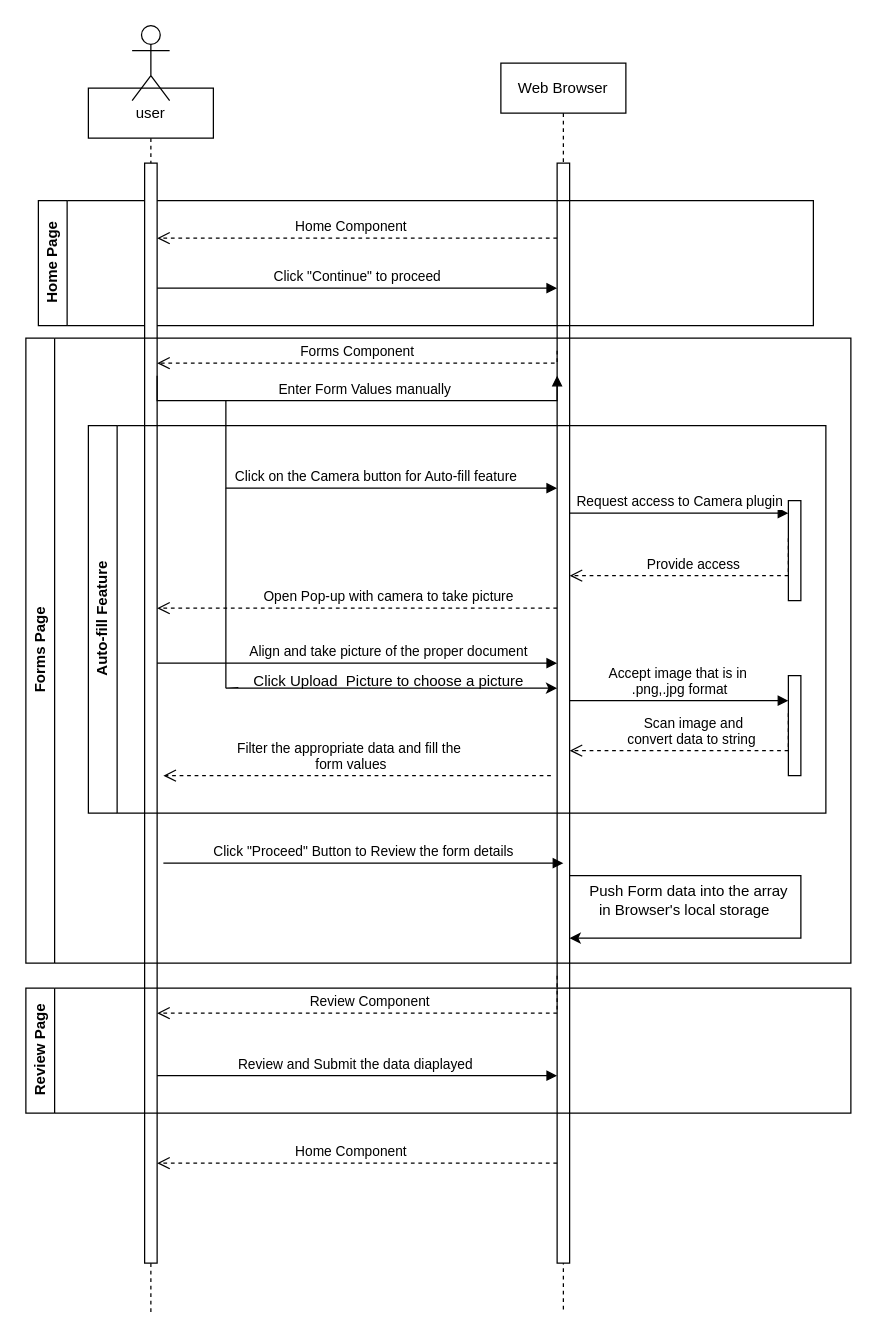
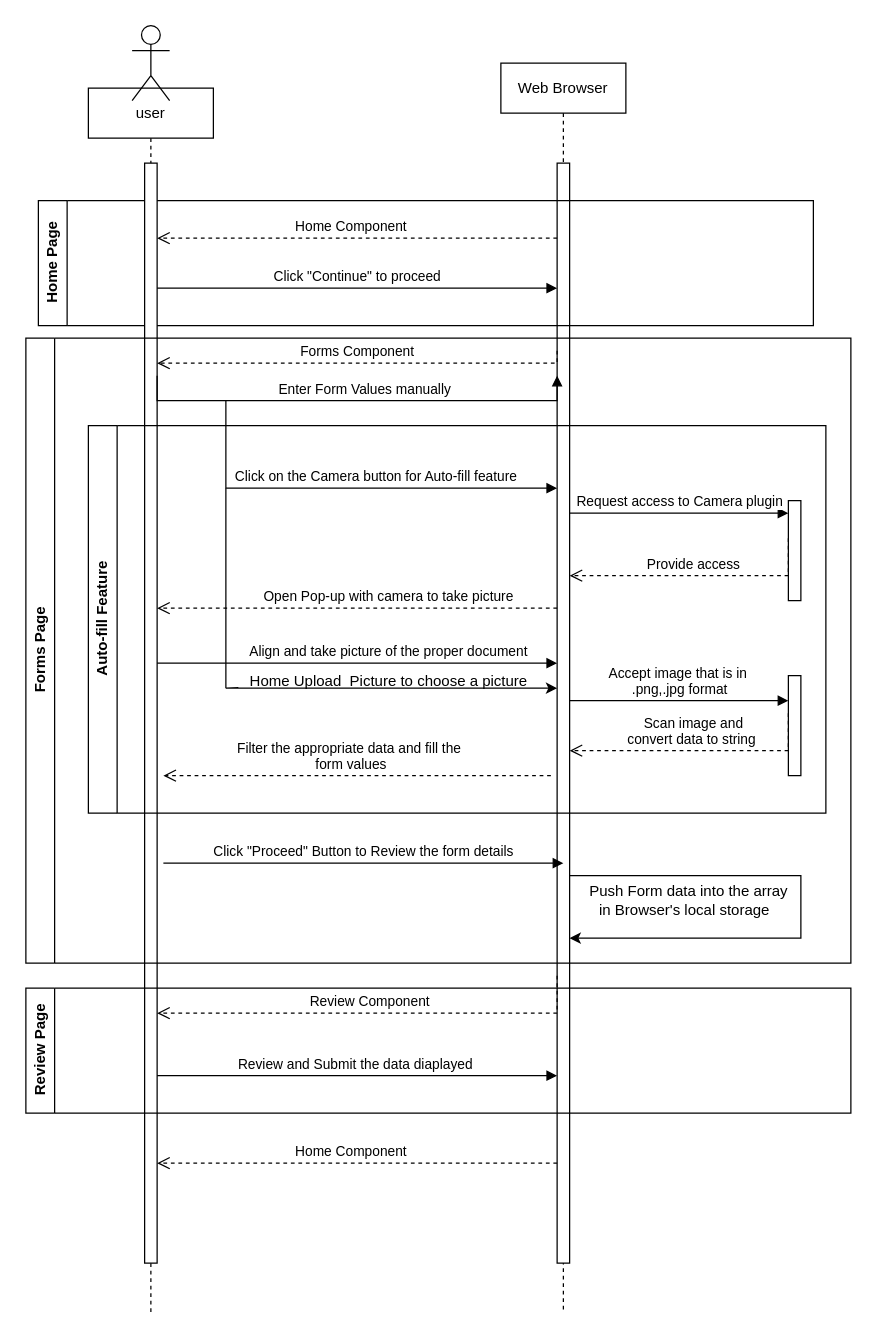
(389, 682) -> (389, 682)
